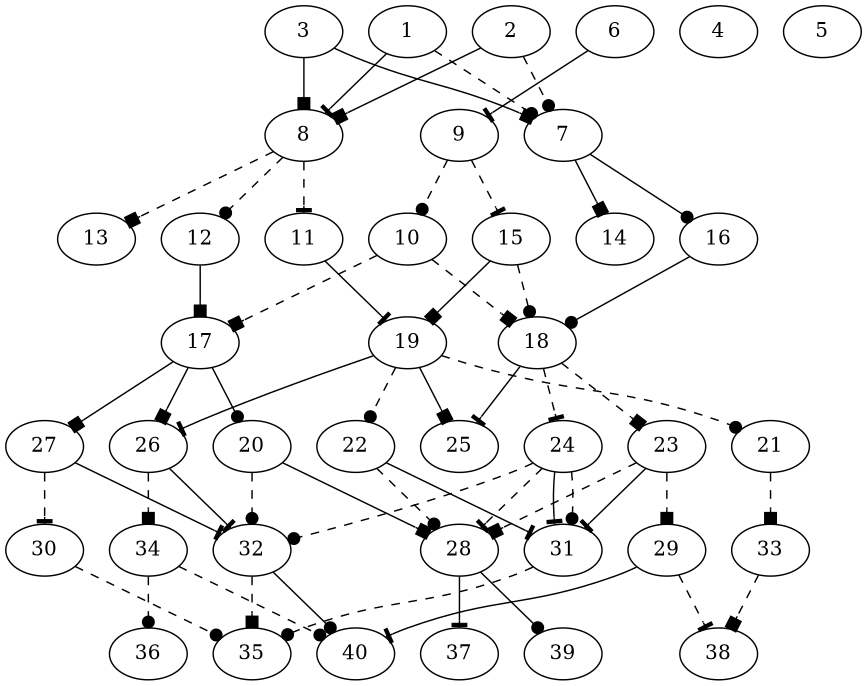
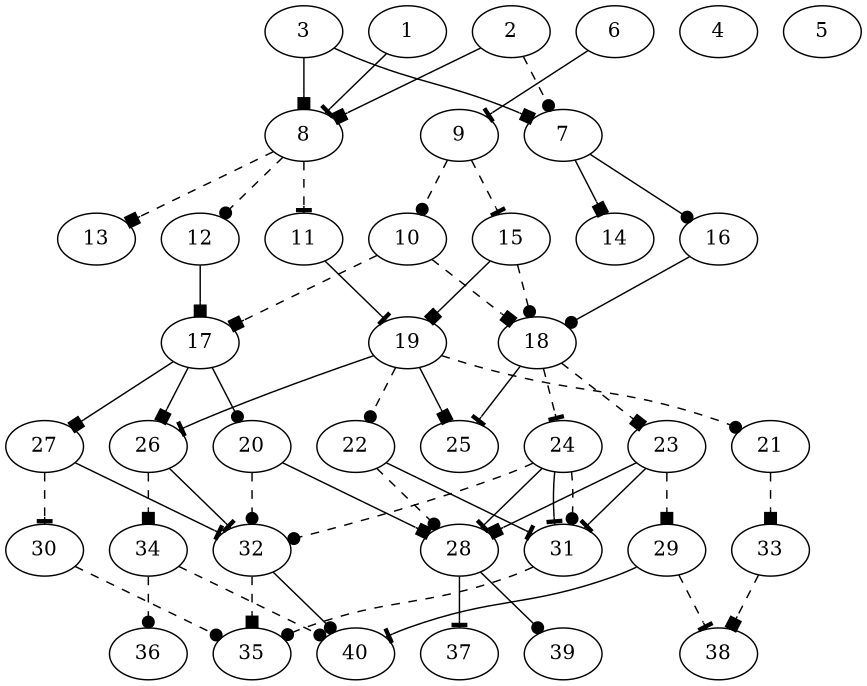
(481, 80) -> none
(514, 496) -> (514, 496)
(563, 498) -> (563, 498)
